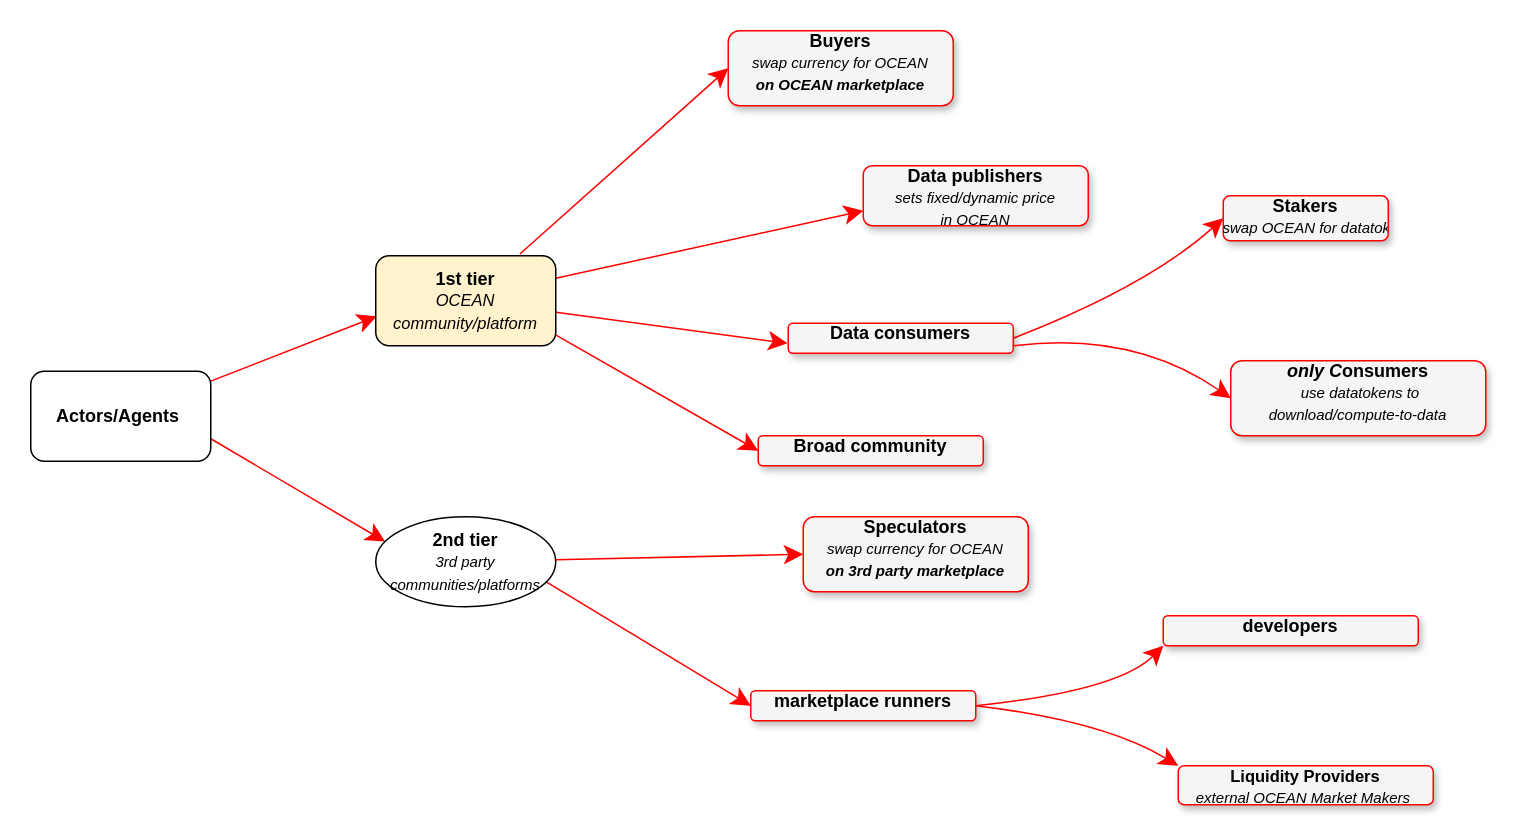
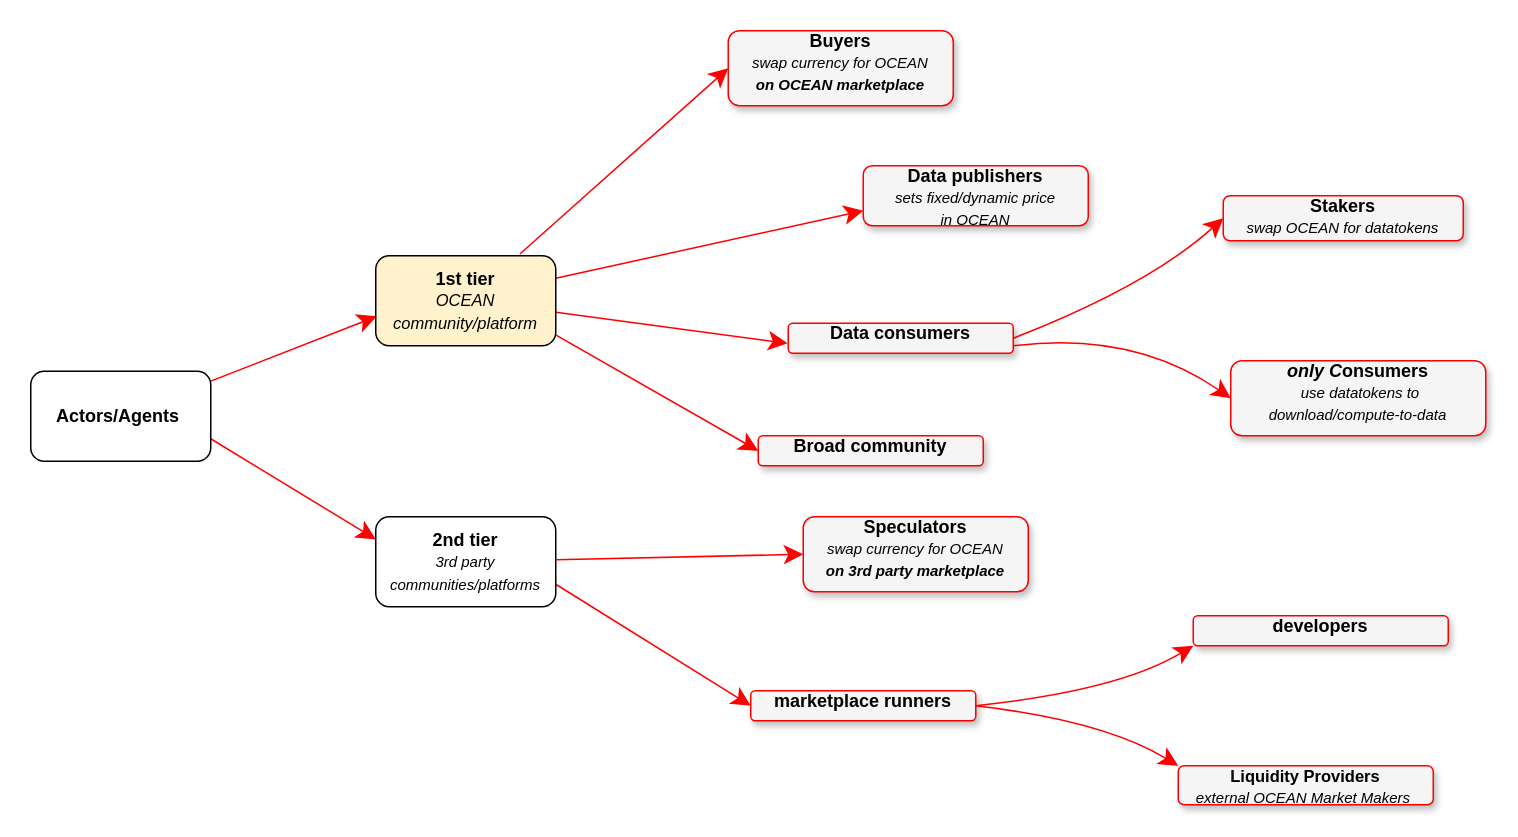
(1306, 218) -> (1343, 218)
(466, 562) -> (466, 562)
(1291, 631) -> (1321, 631)
